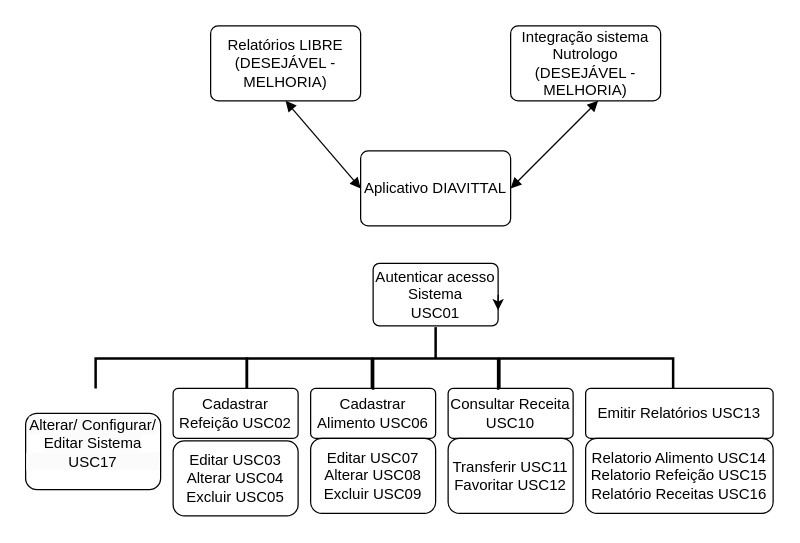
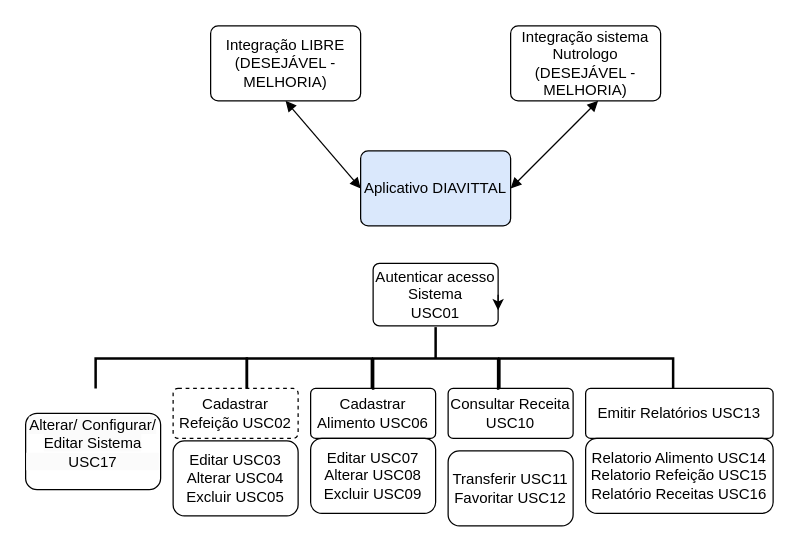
(286, 63) -> (286, 63)
(436, 188) -> (436, 188)
(236, 413) -> (236, 413)
(511, 476) -> (511, 488)
